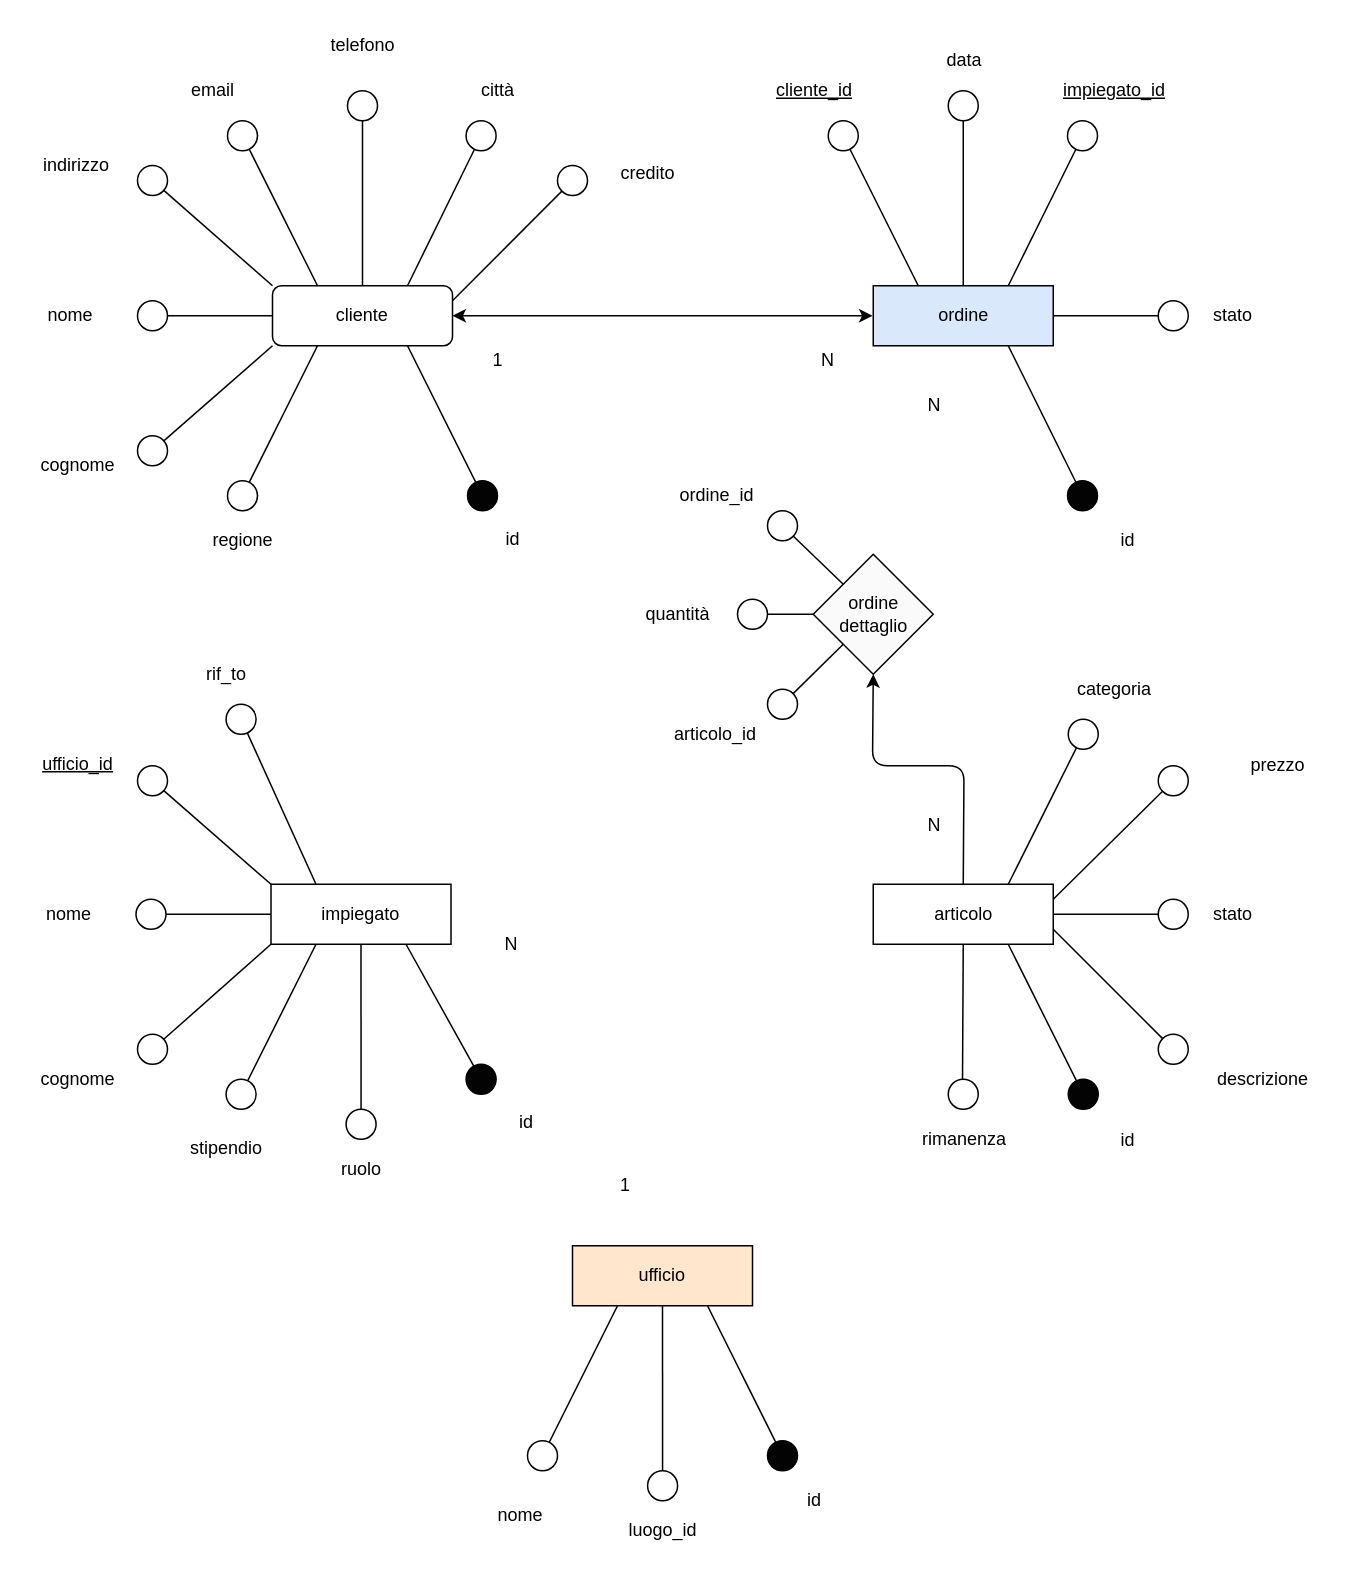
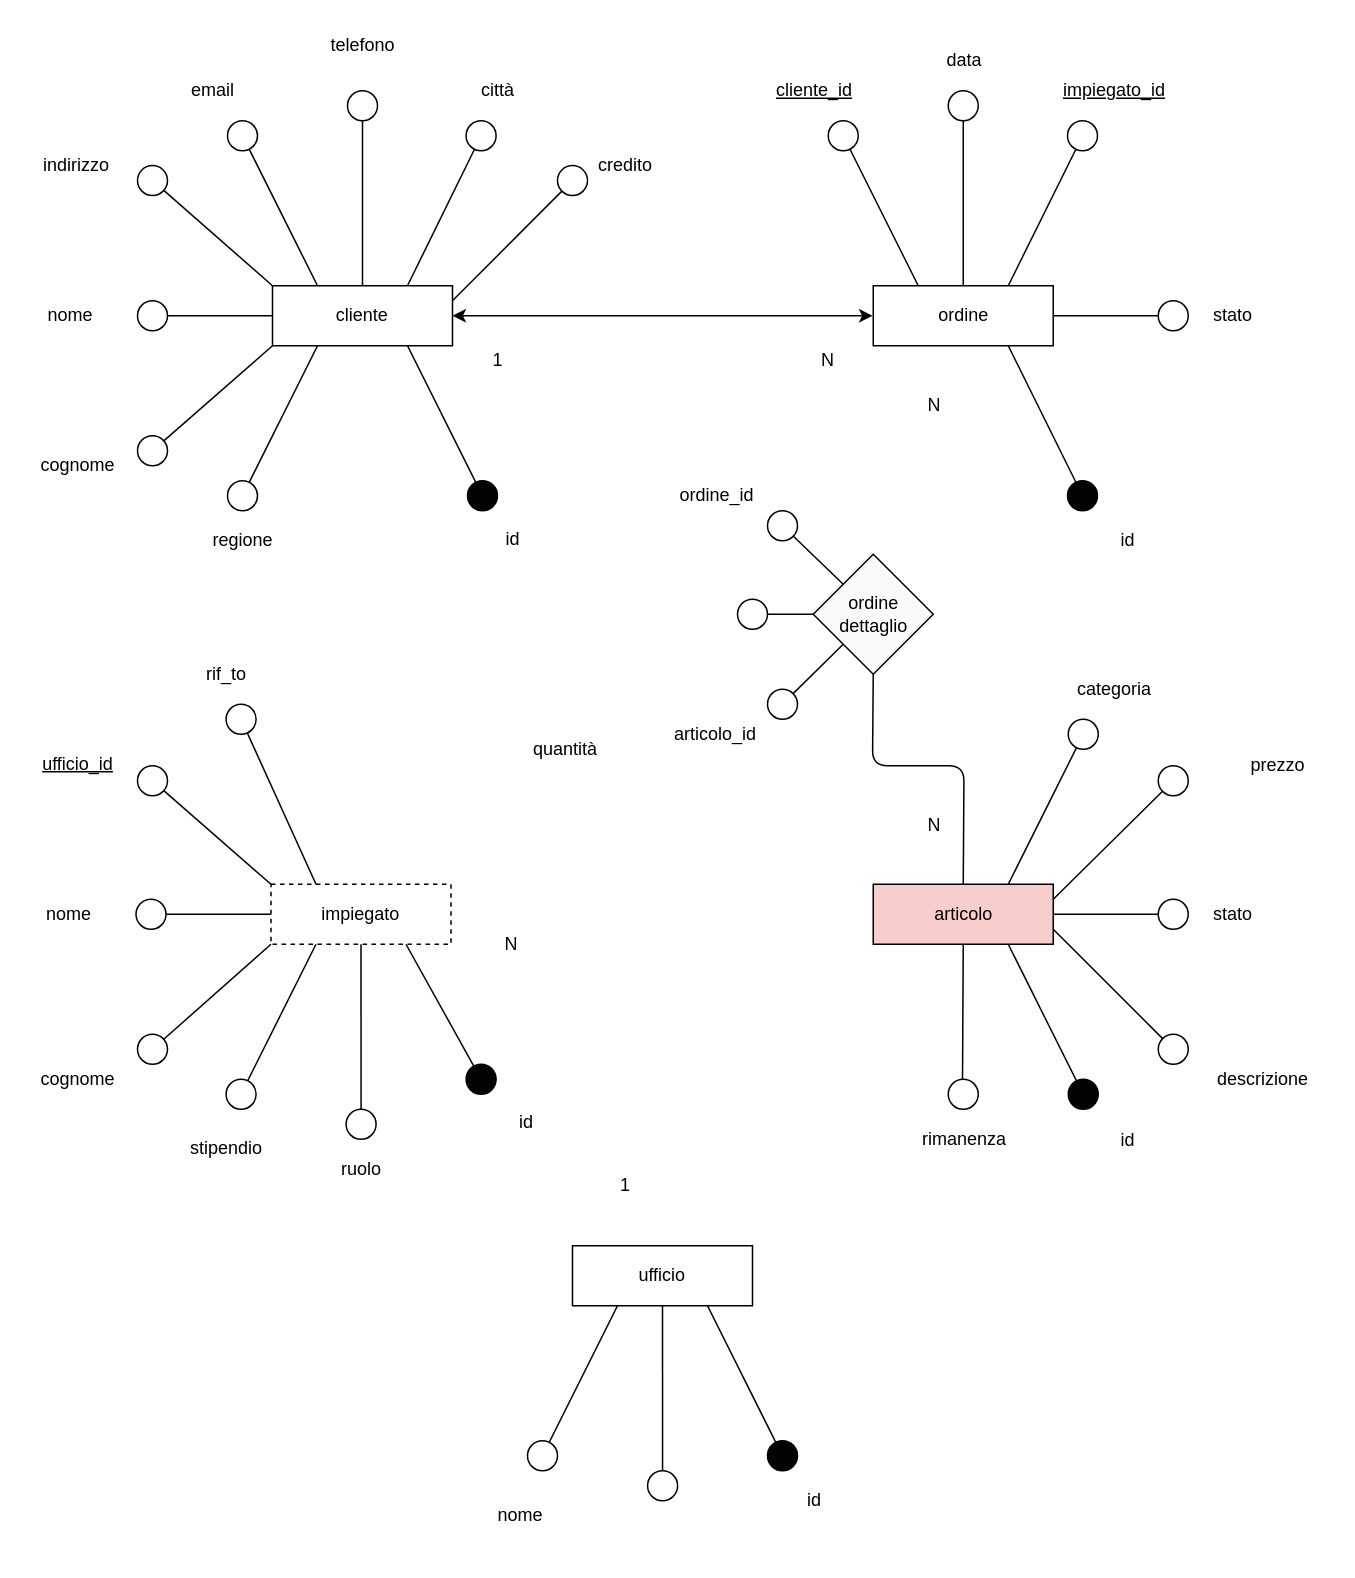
(647, 173) -> (625, 166)
(362, 316) -> (362, 316)
(963, 316) -> (963, 316)
(677, 614) -> (565, 749)
(873, 686) -> (873, 681)
(361, 914) -> (361, 914)
(963, 914) -> (963, 914)
(662, 1276) -> (662, 1276)
(662, 1531) -> none
